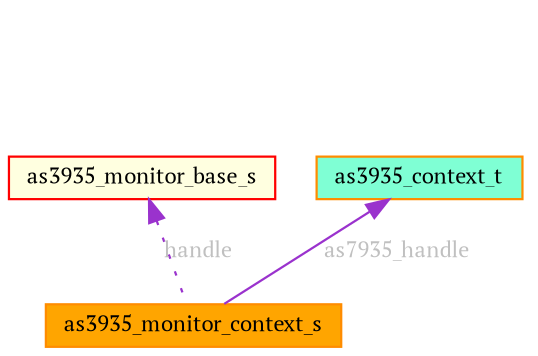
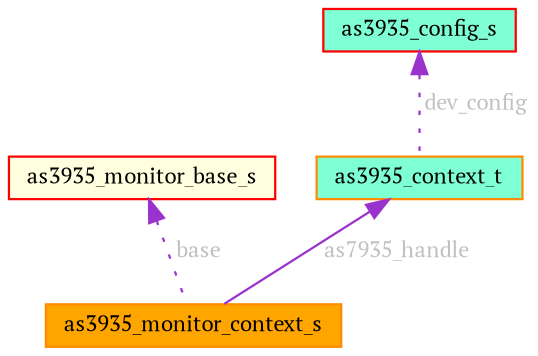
none -> (420, 30)
(197, 252) -> (197, 252)
